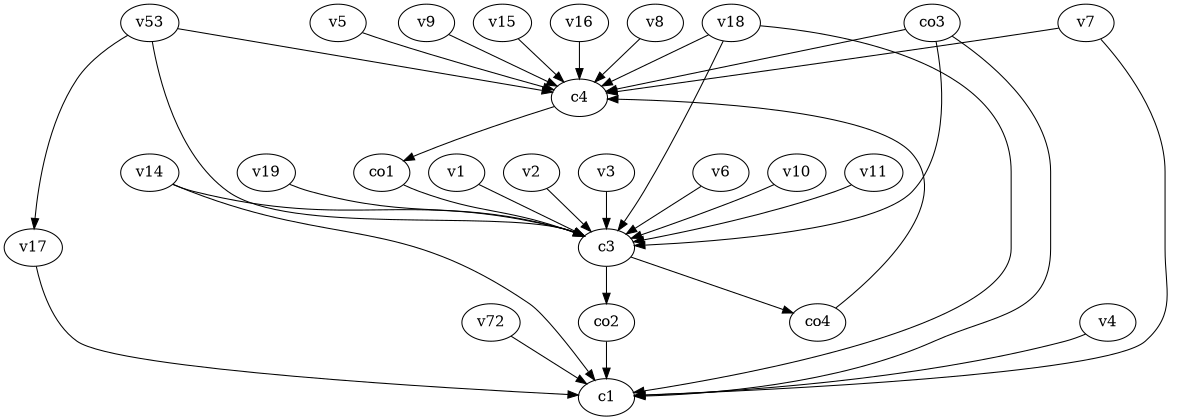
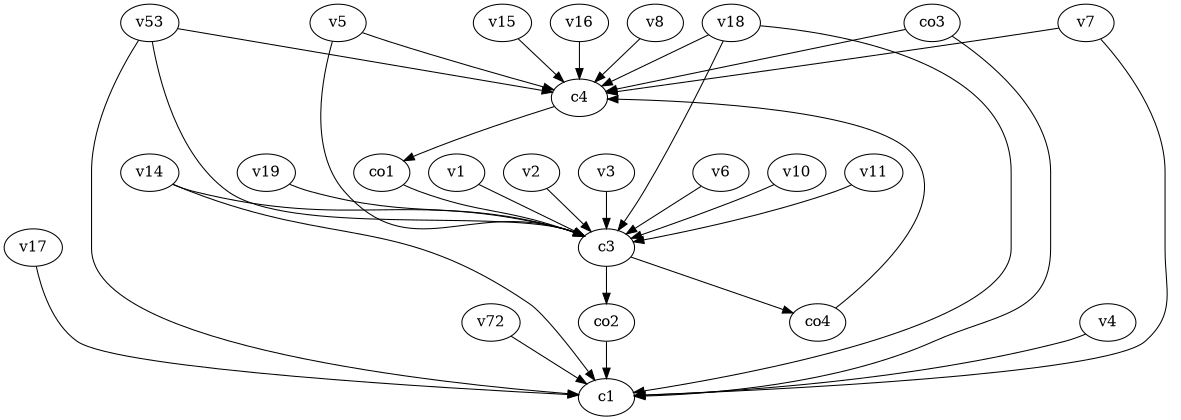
(427, 23) -> none
(59, 114) -> (206, 334)
(859, 217) -> (406, 227)
